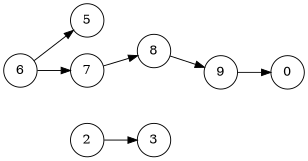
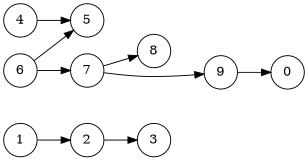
none -> (20, 20)
(183, 60) -> (149, 76)
none -> (20, 140)
